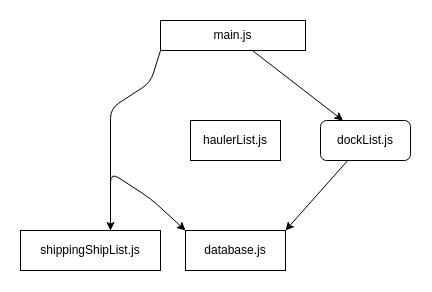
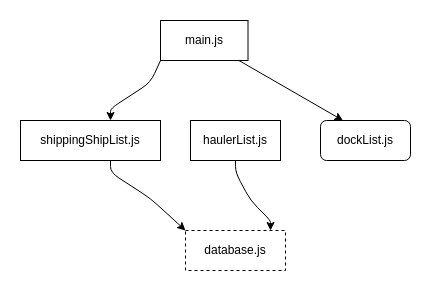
(233, 36) -> (204, 41)
none -> (247, 193)
(319, 193) -> none
(91, 251) -> (91, 141)
(236, 251) -> (236, 251)
